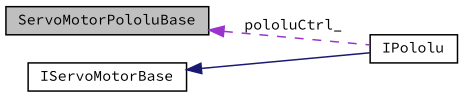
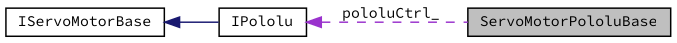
(297, 38) -> (395, 22)
